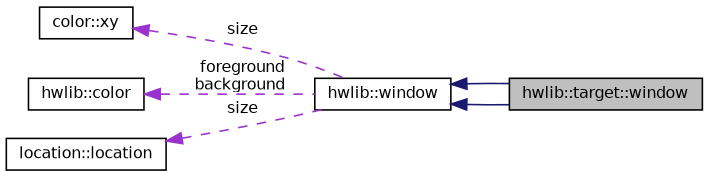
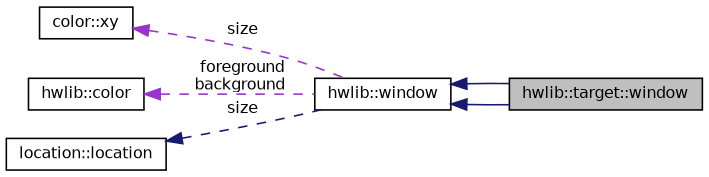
(253, 125) -> (253, 125)
